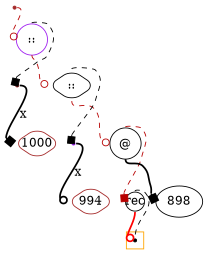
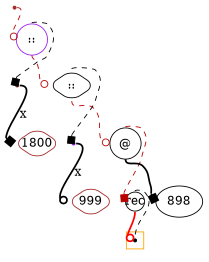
(37, 144) -> (37, 144)
(91, 202) -> (91, 202)
